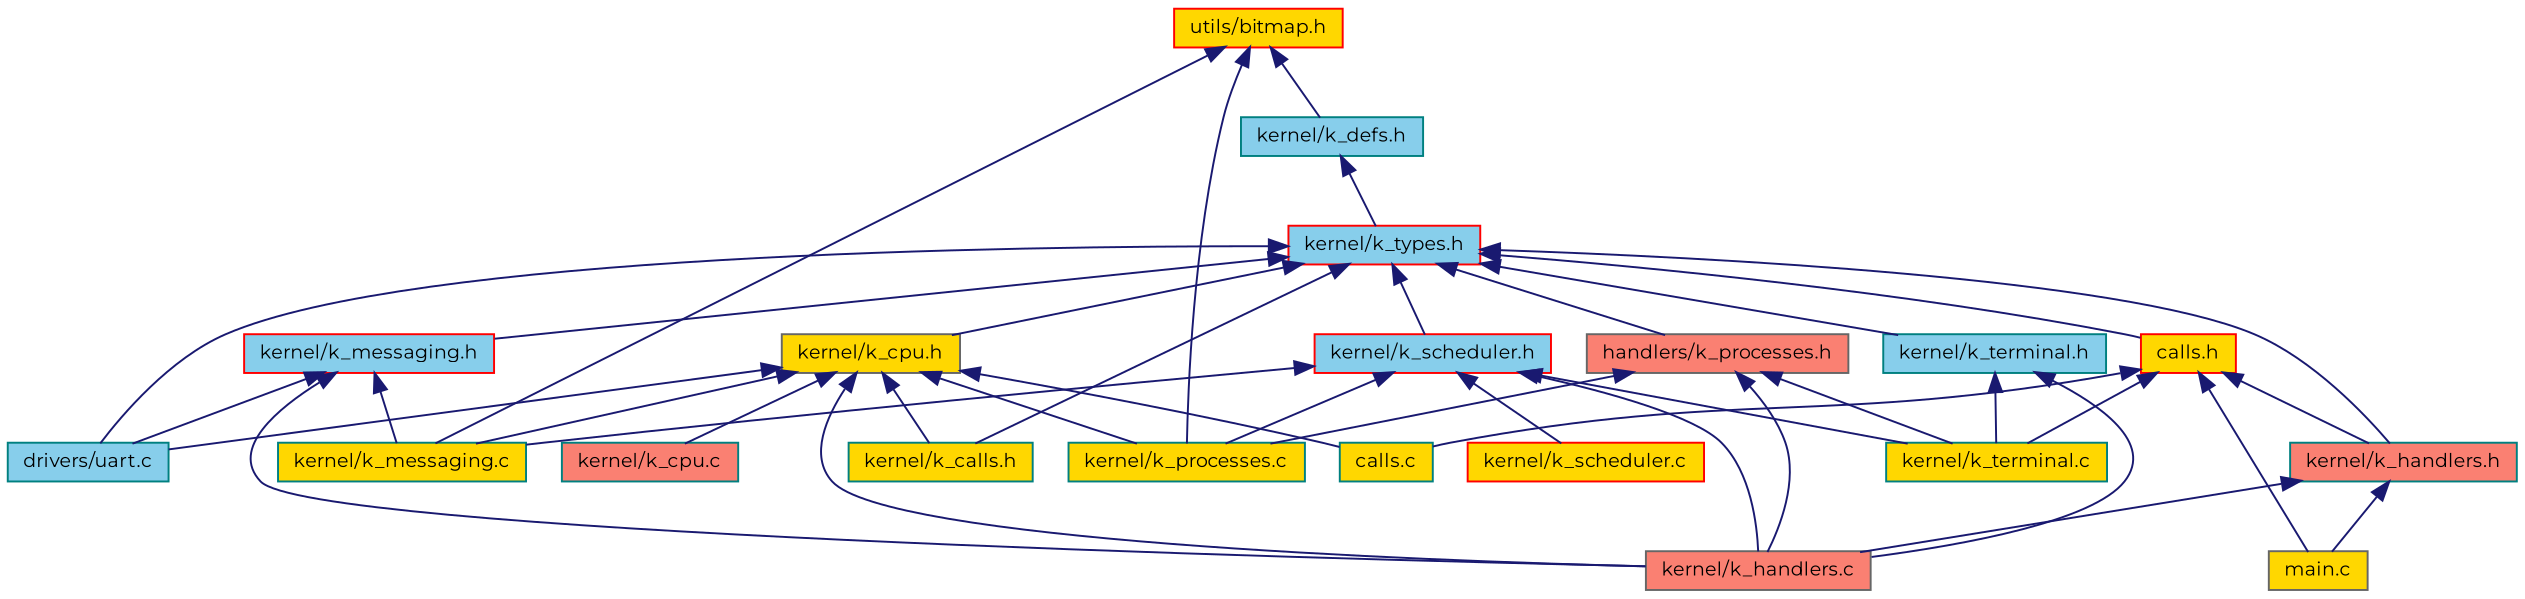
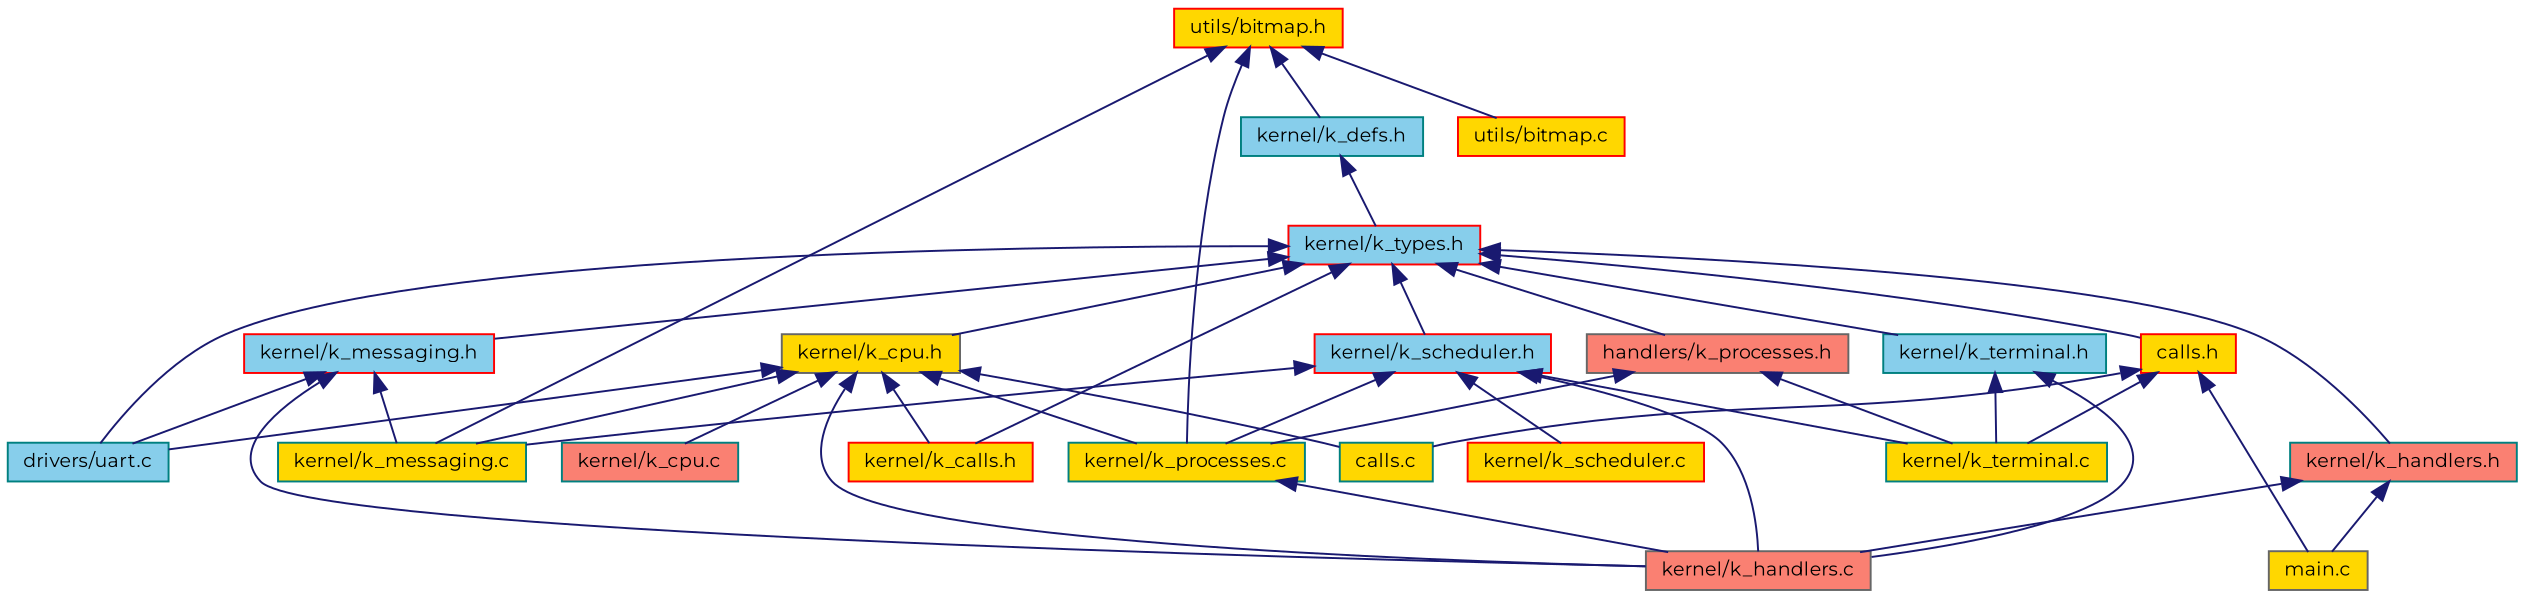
none -> (1541, 137)
(2305, 412) -> none
(941, 462) -> (941, 462)
(1789, 466) -> (1482, 518)
